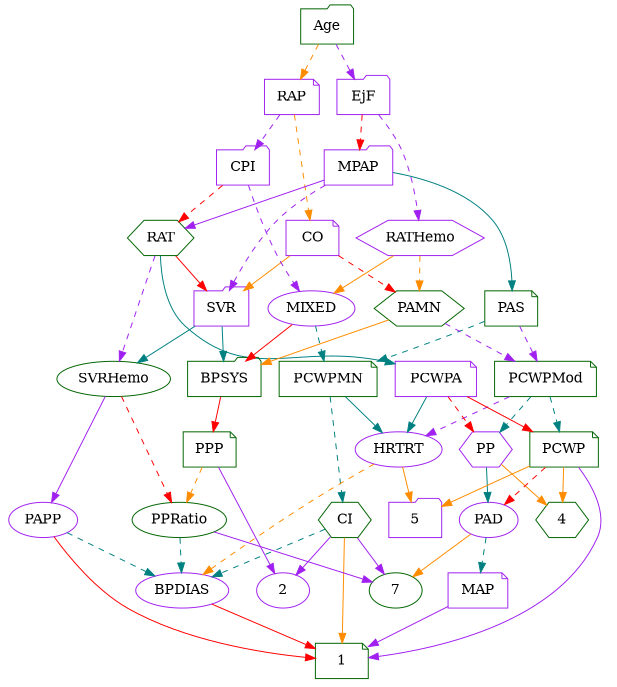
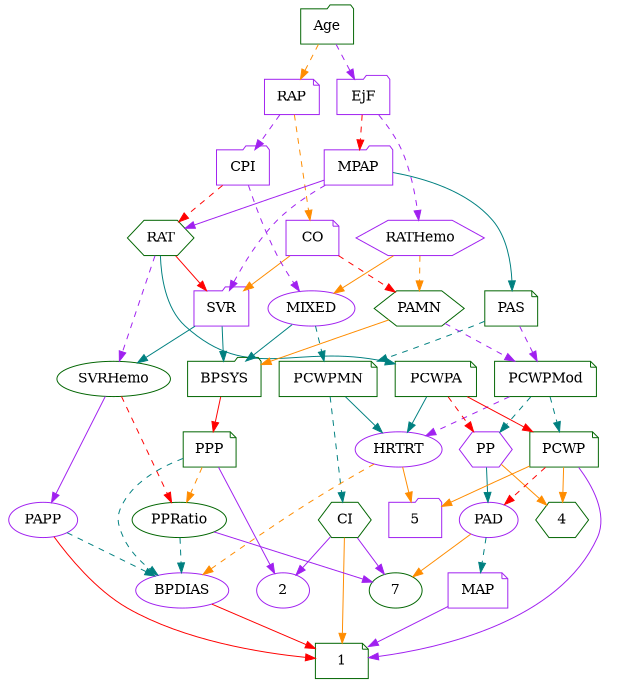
(273, 340) -> (273, 340)
(436, 379) -> (436, 379)
(284, 547) -> (123, 504)
